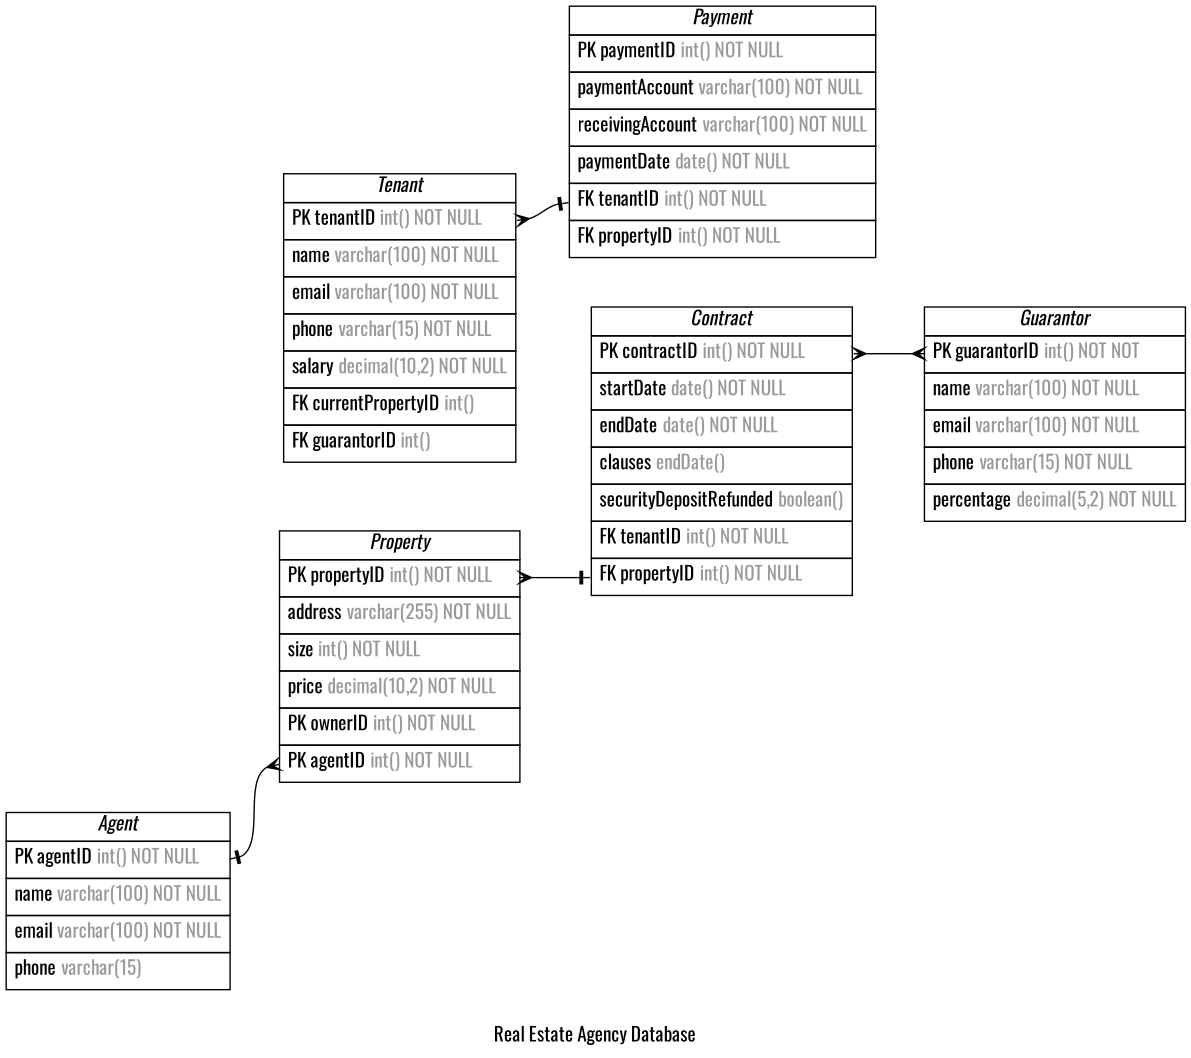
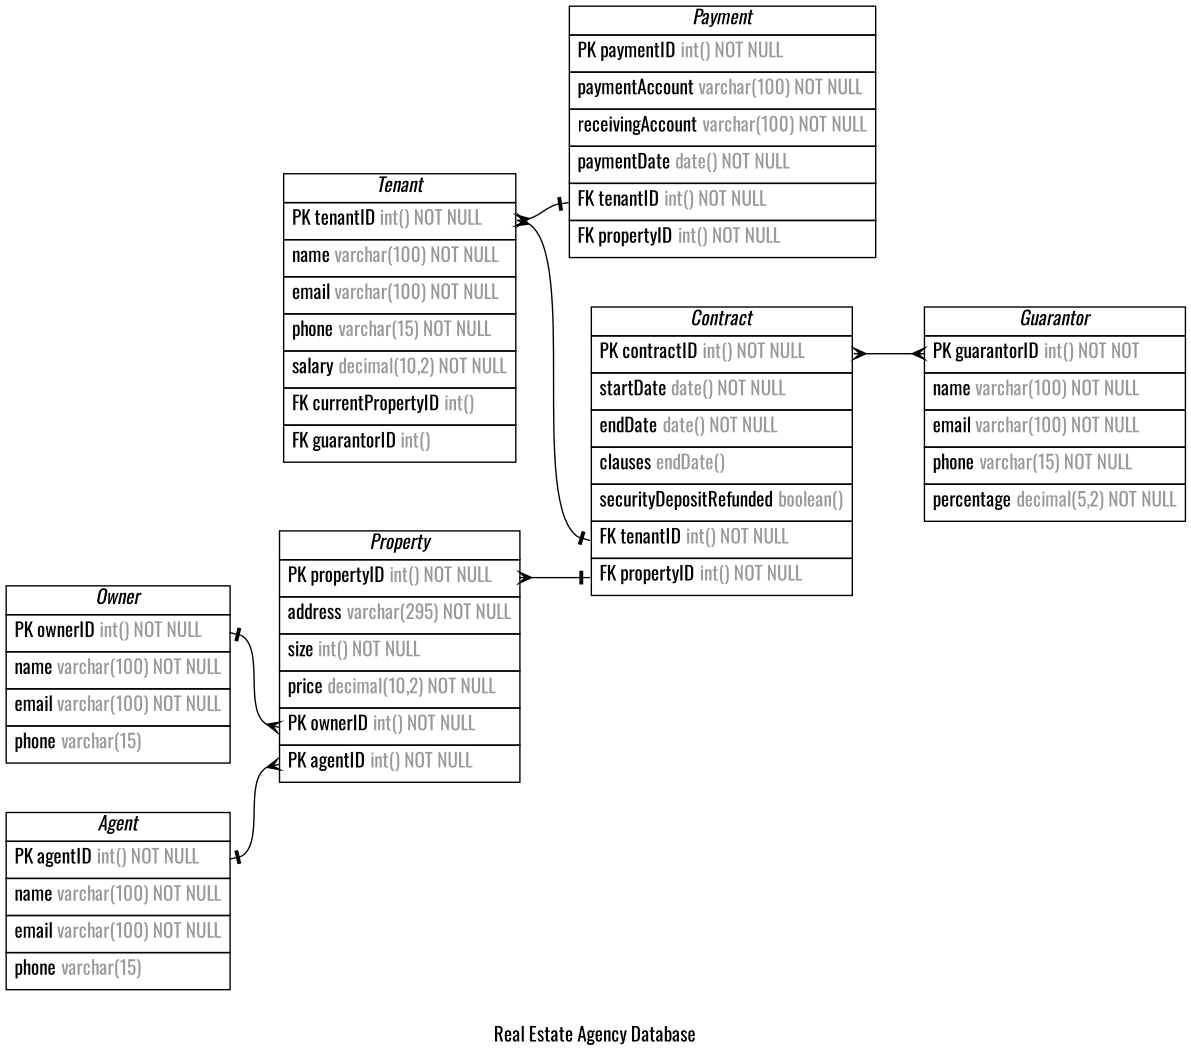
none -> (554, 381)
(429, 613) -> (429, 613)
none -> (117, 674)
